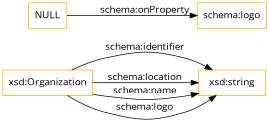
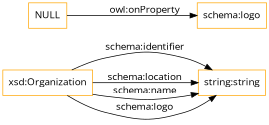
(145, 10) -> (145, 10)
(232, 83) -> (232, 83)
